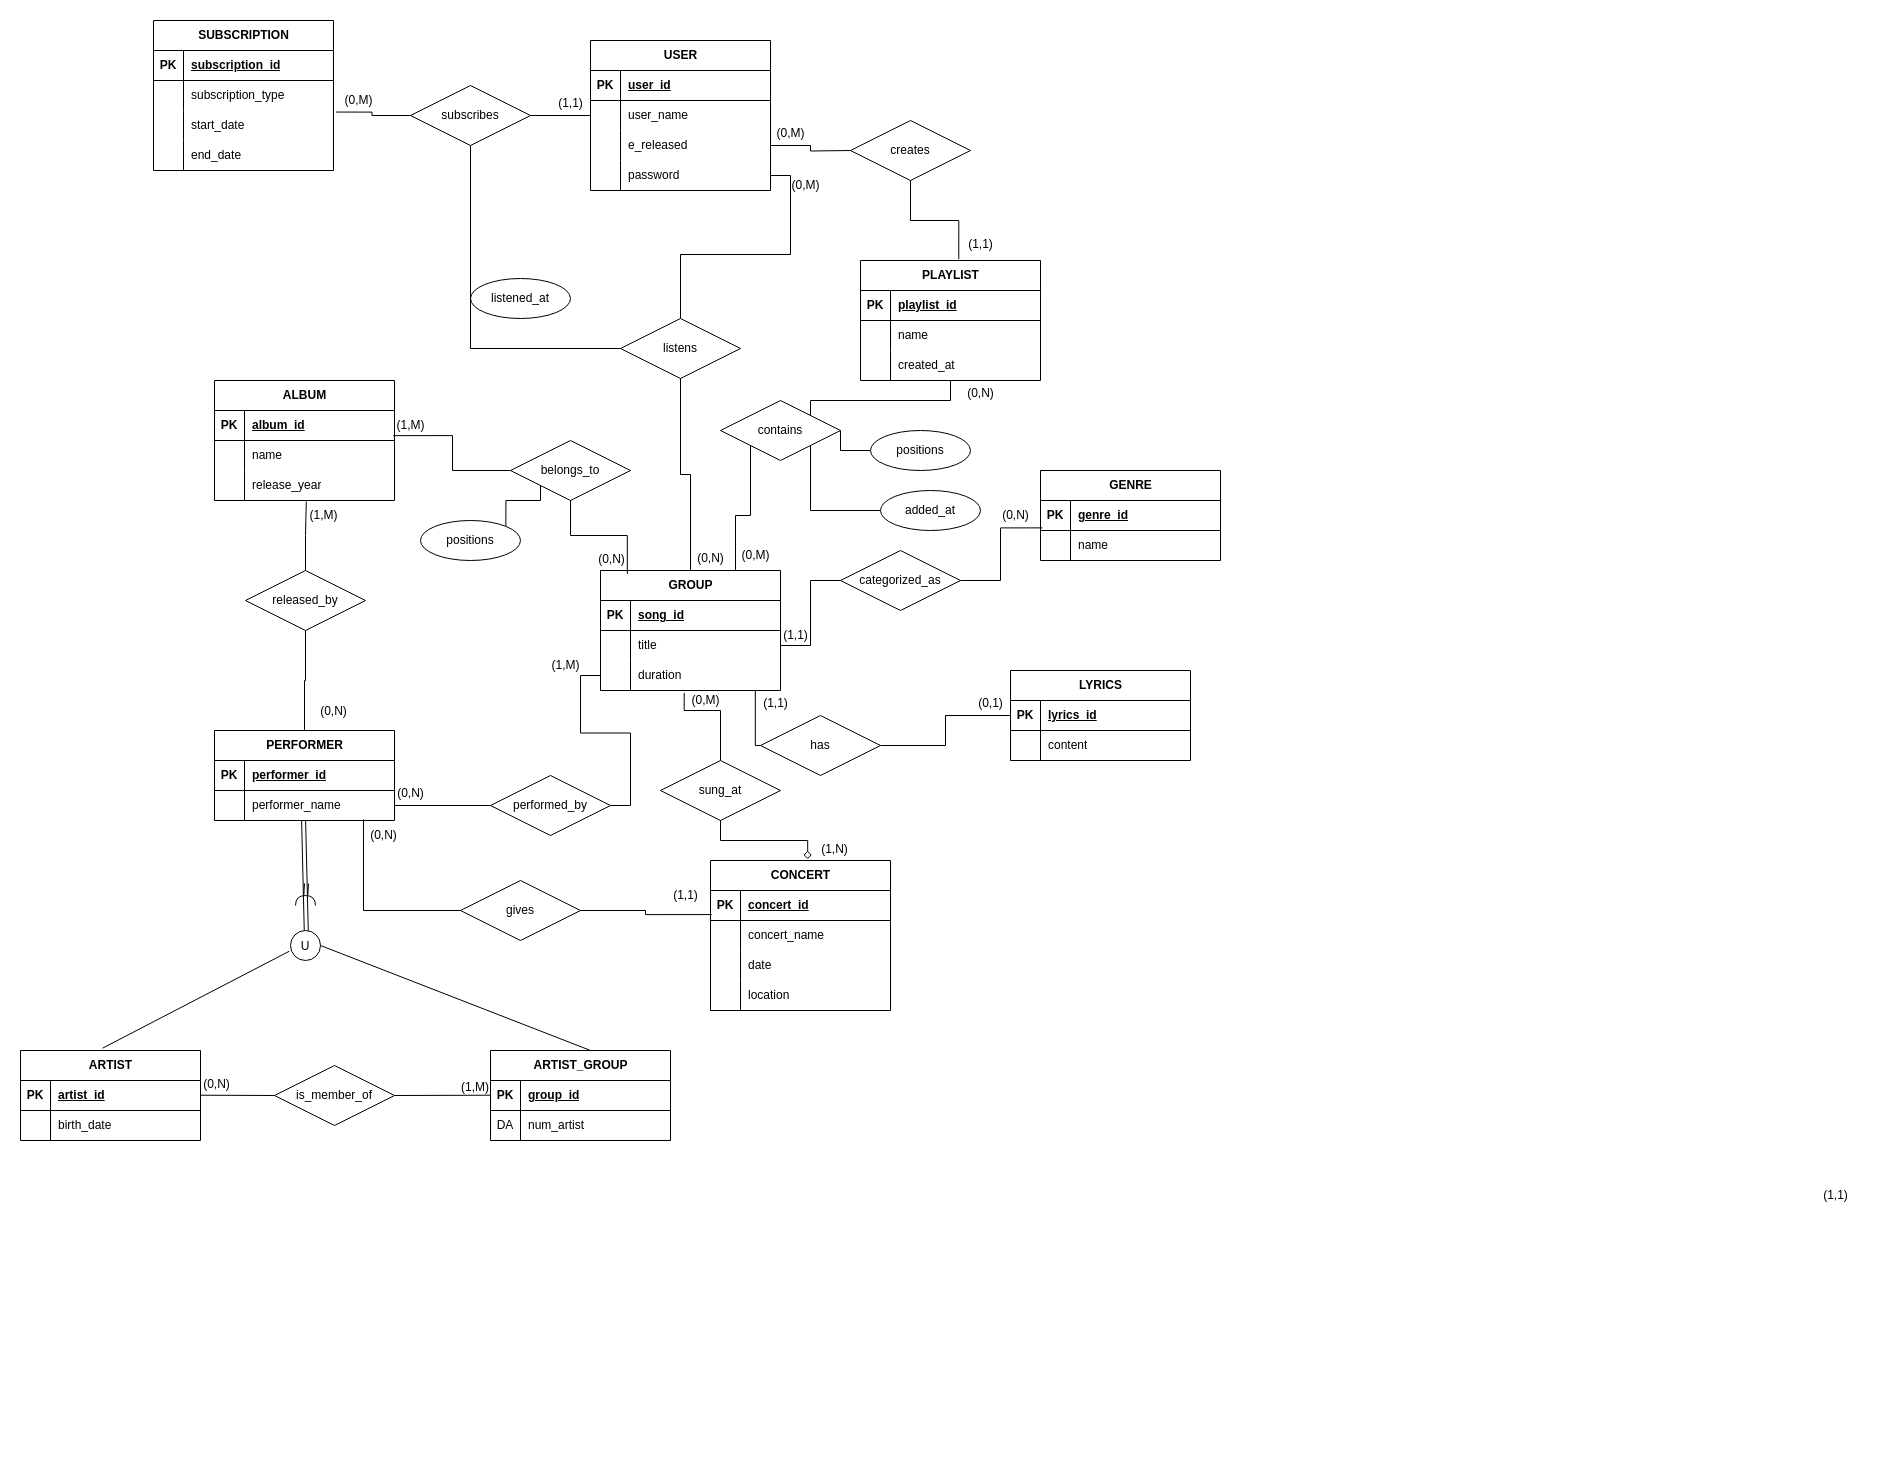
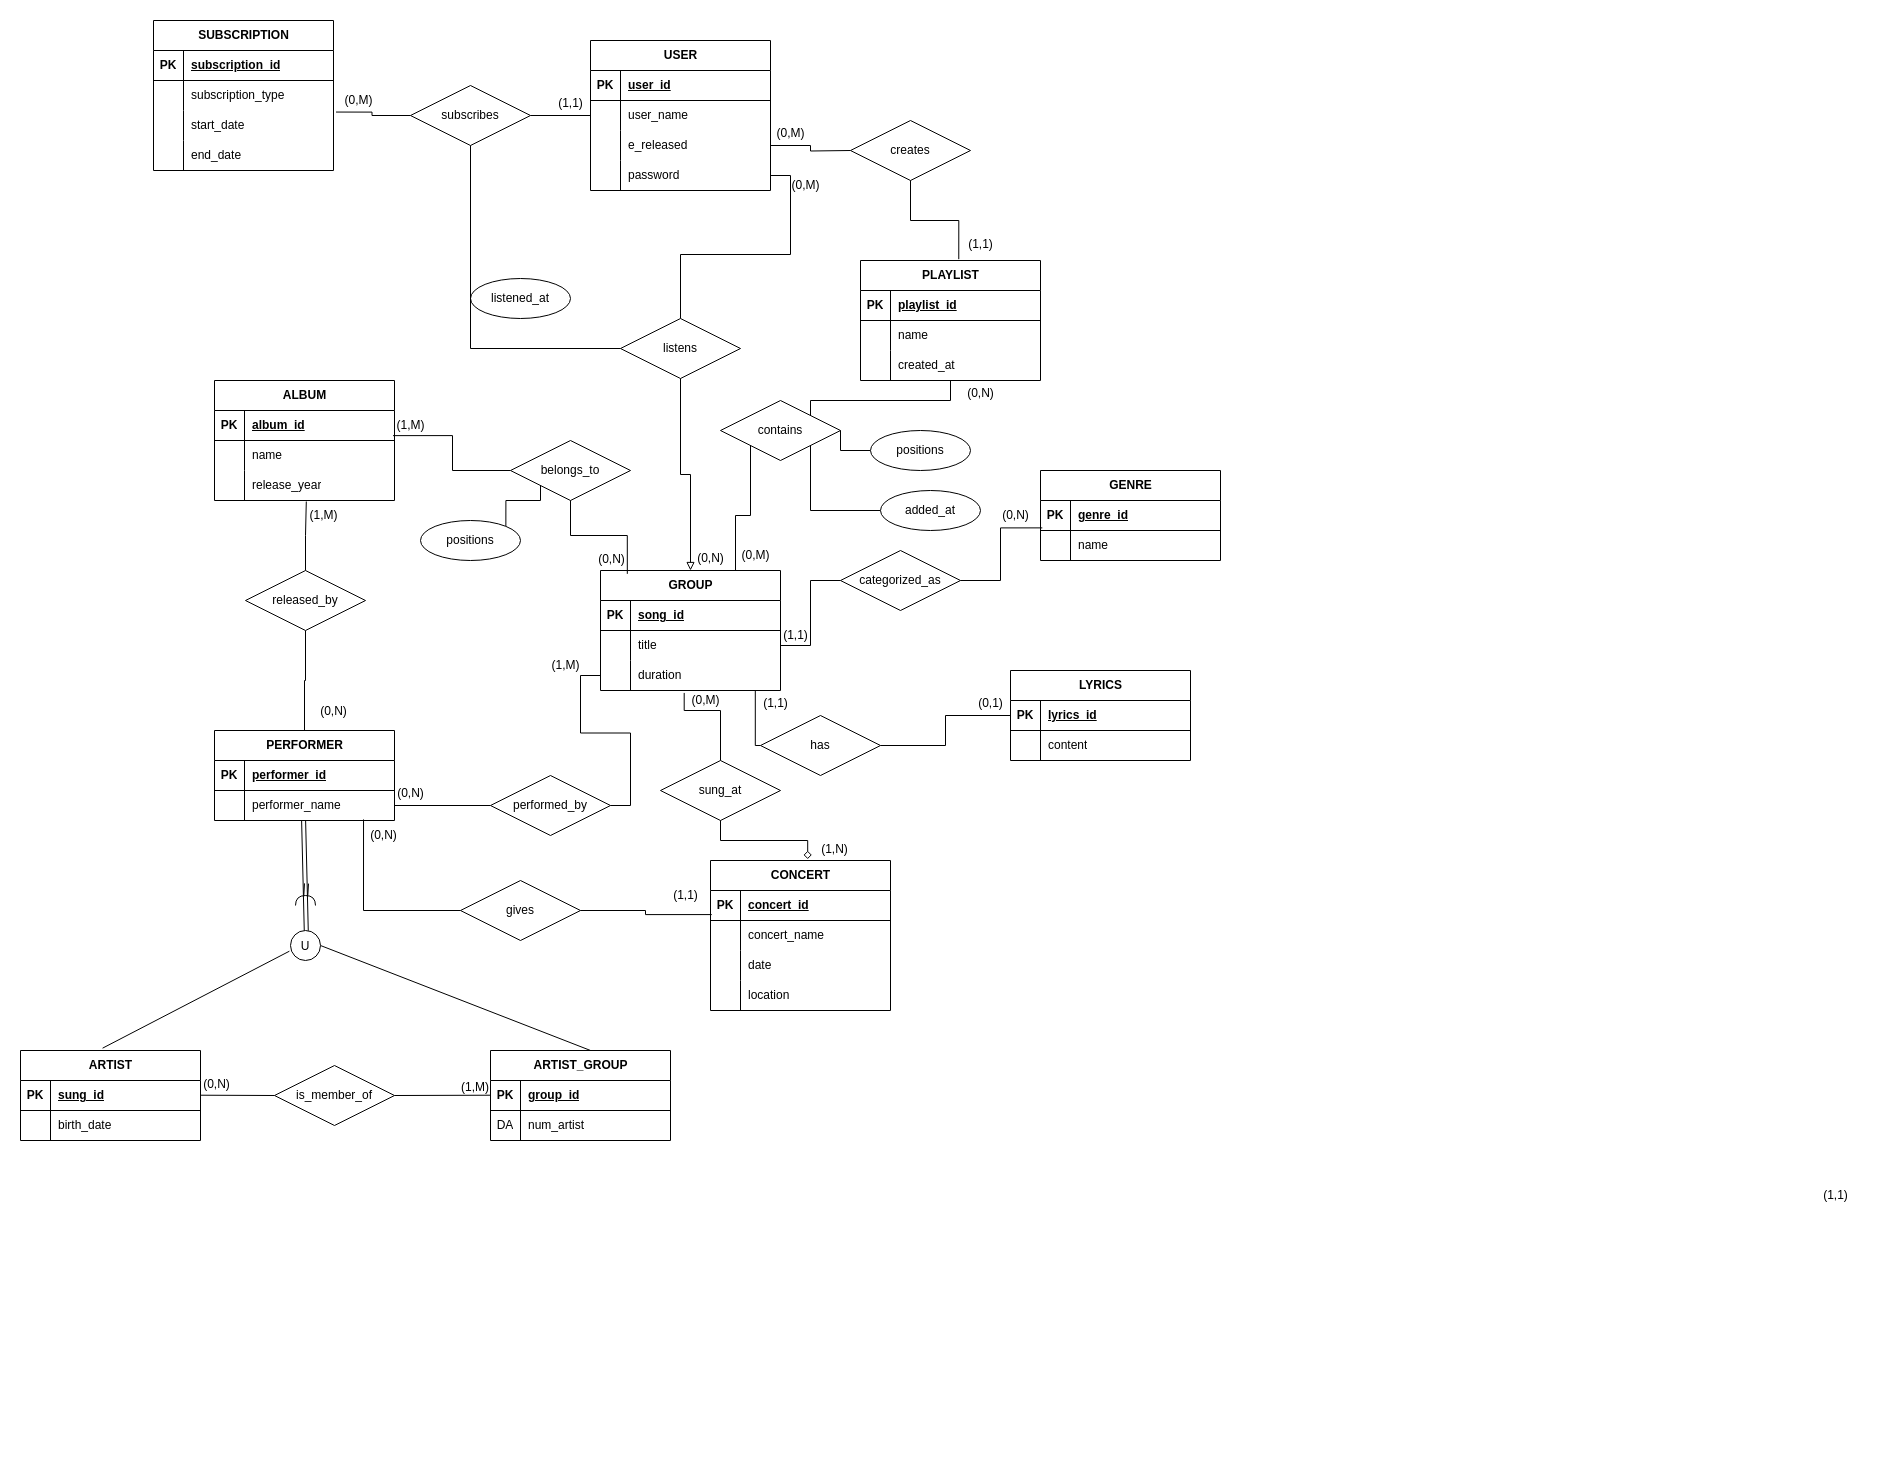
(691, 564) -> (691, 561)
(86, 1096) -> (80, 1096)
